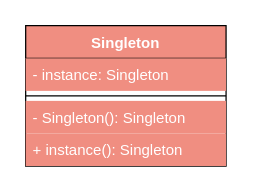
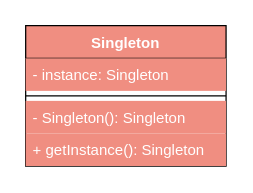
(117, 150) -> (132, 150)
